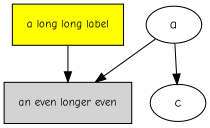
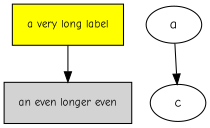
(68, 25) -> (68, 25)
(130, 57) -> none
